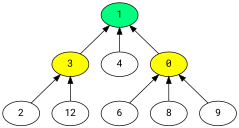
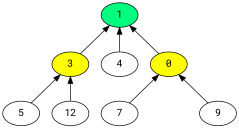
(21, 113) -> (21, 113)
(120, 113) -> (120, 113)
(169, 113) -> none
